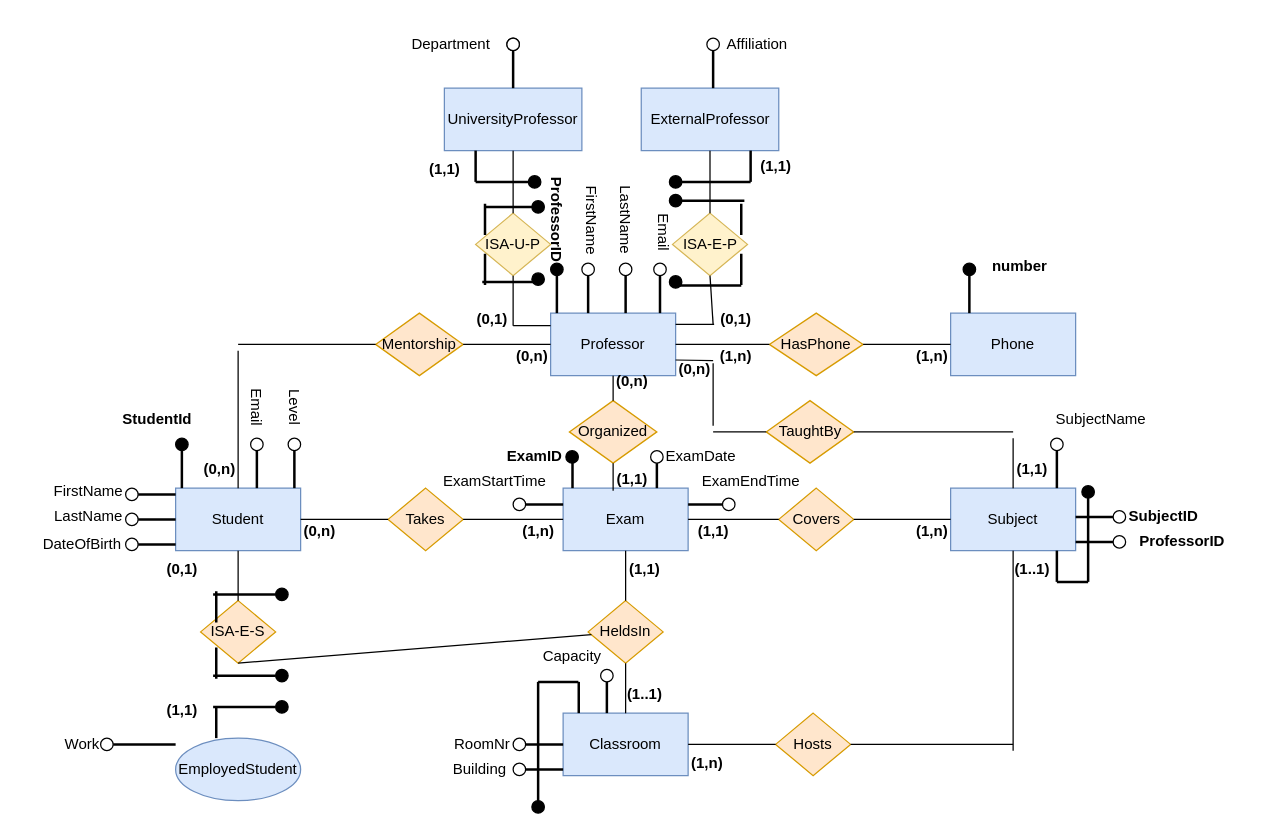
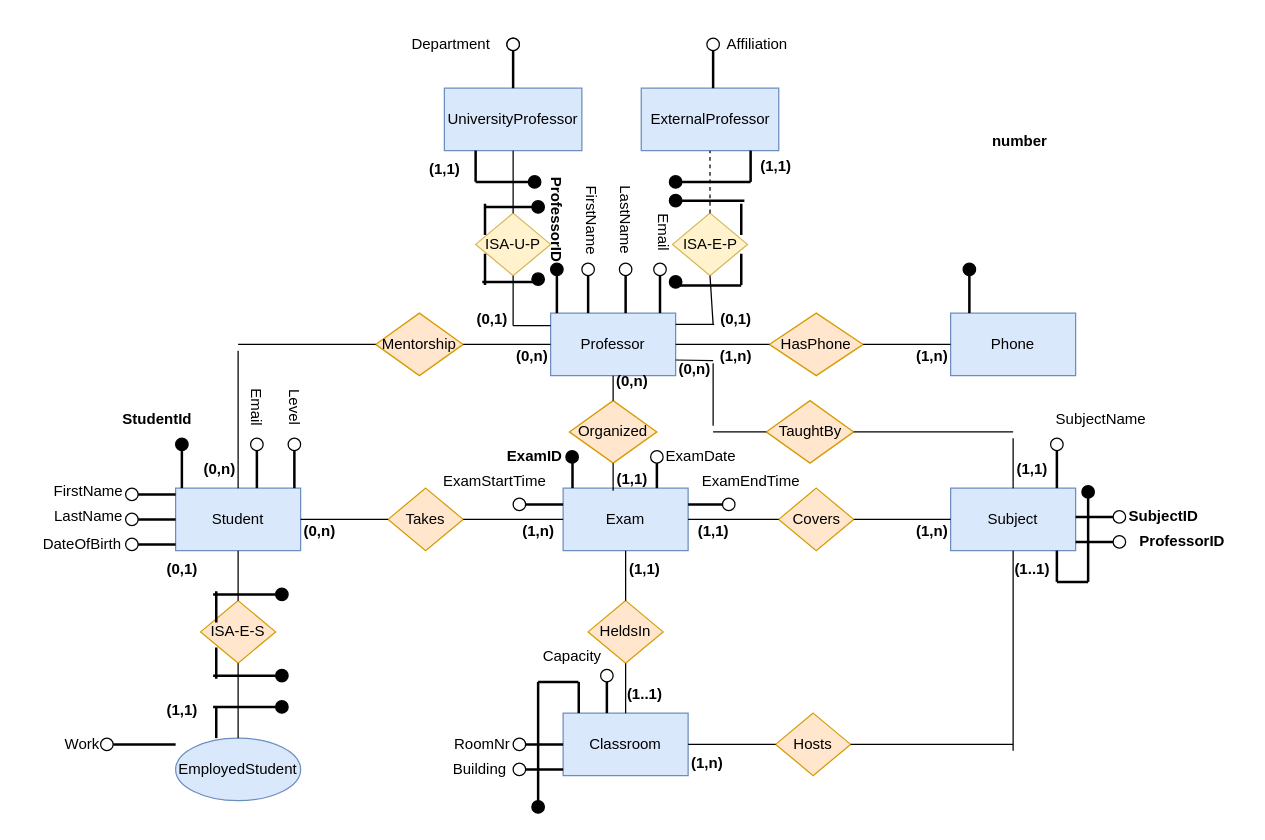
(710, 179) -> (710, 179)
(1019, 267) -> (1019, 142)
(415, 649) -> (238, 700)
